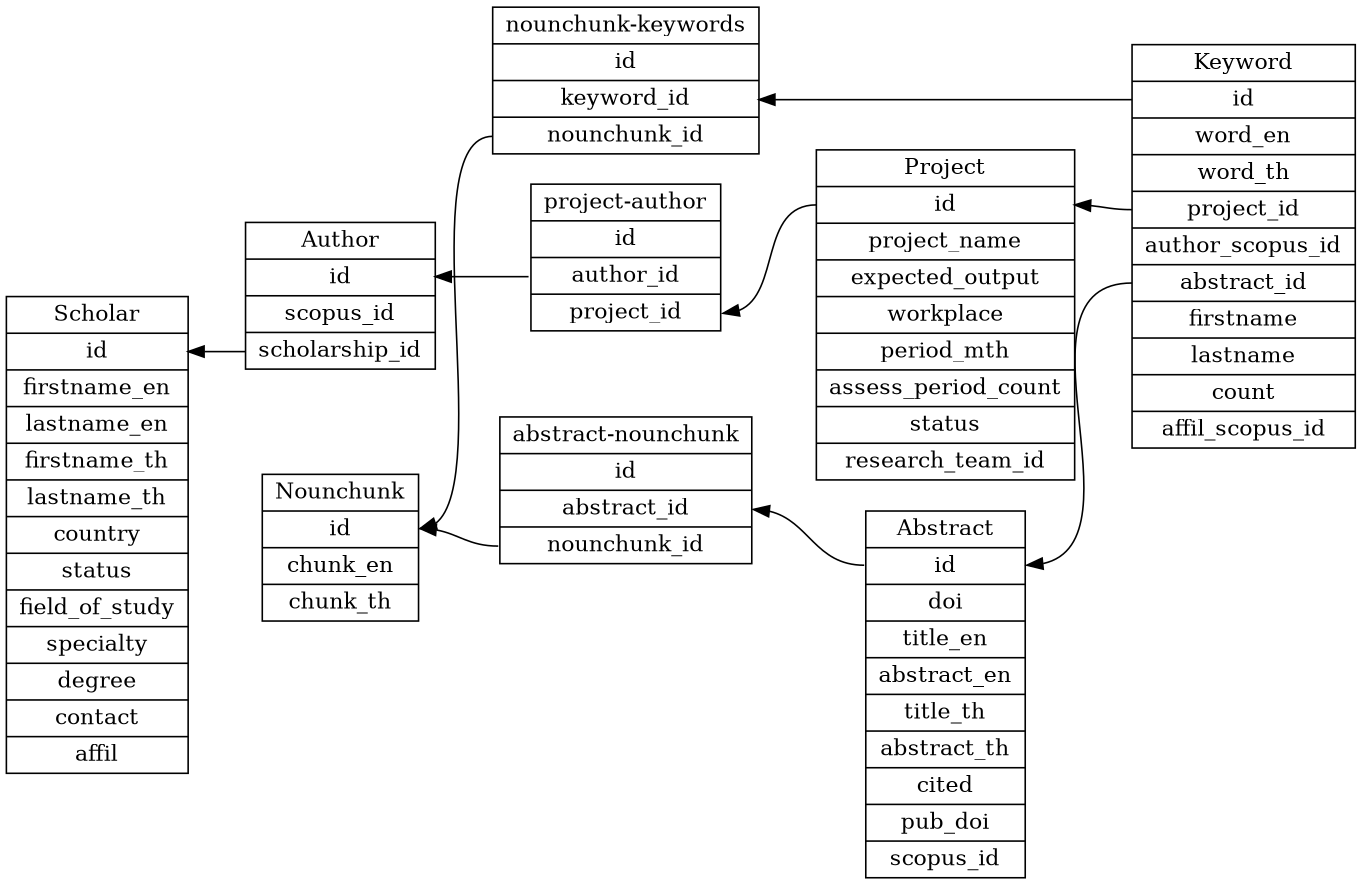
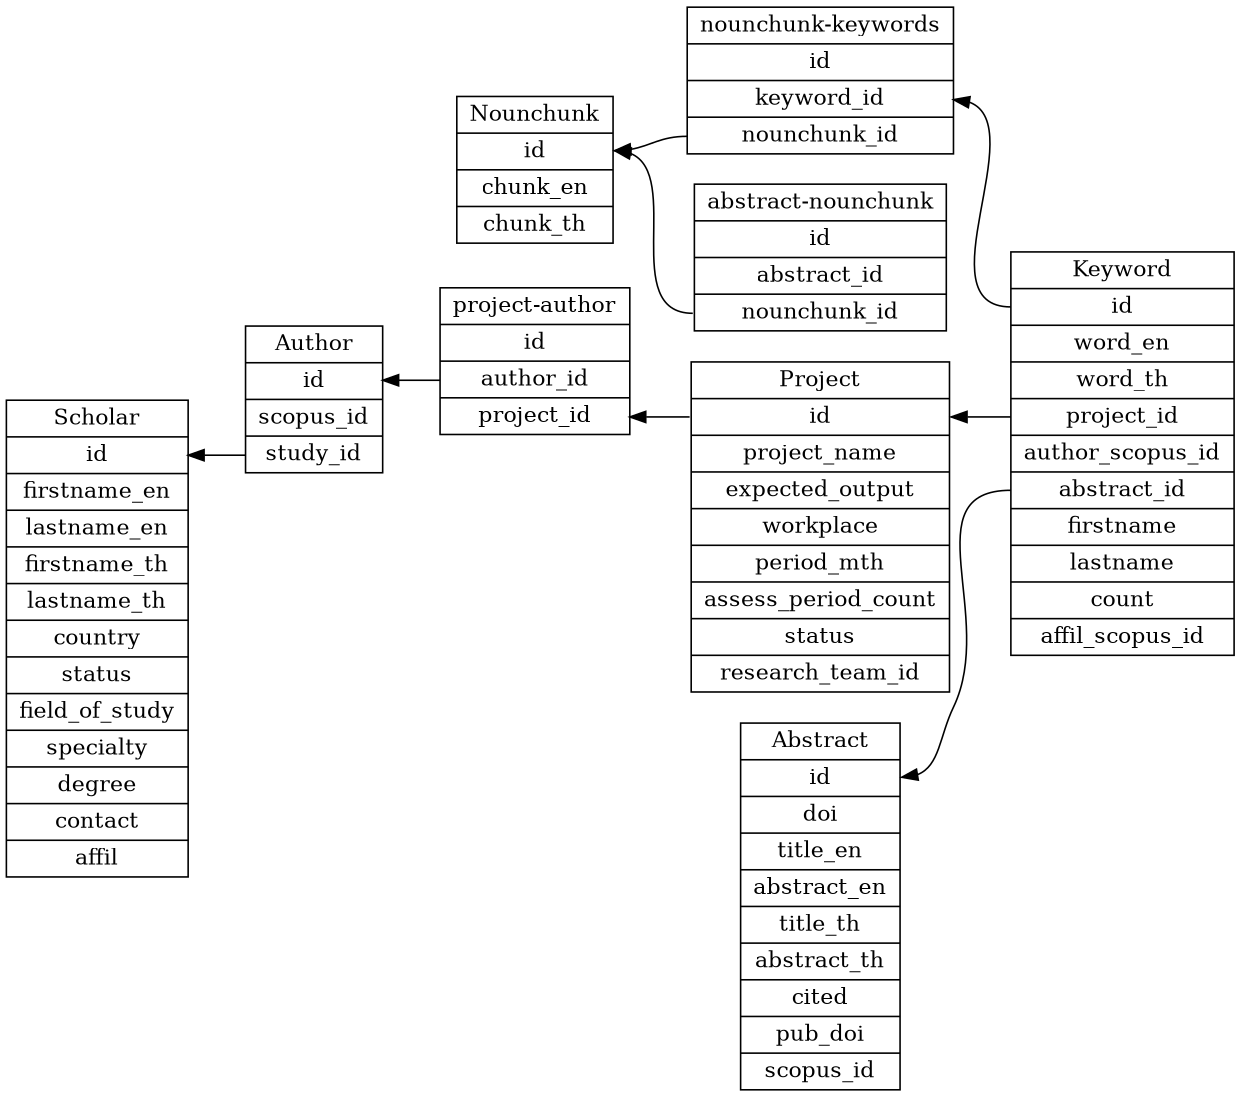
(340, 350) -> (314, 454)
(815, 543) -> none
